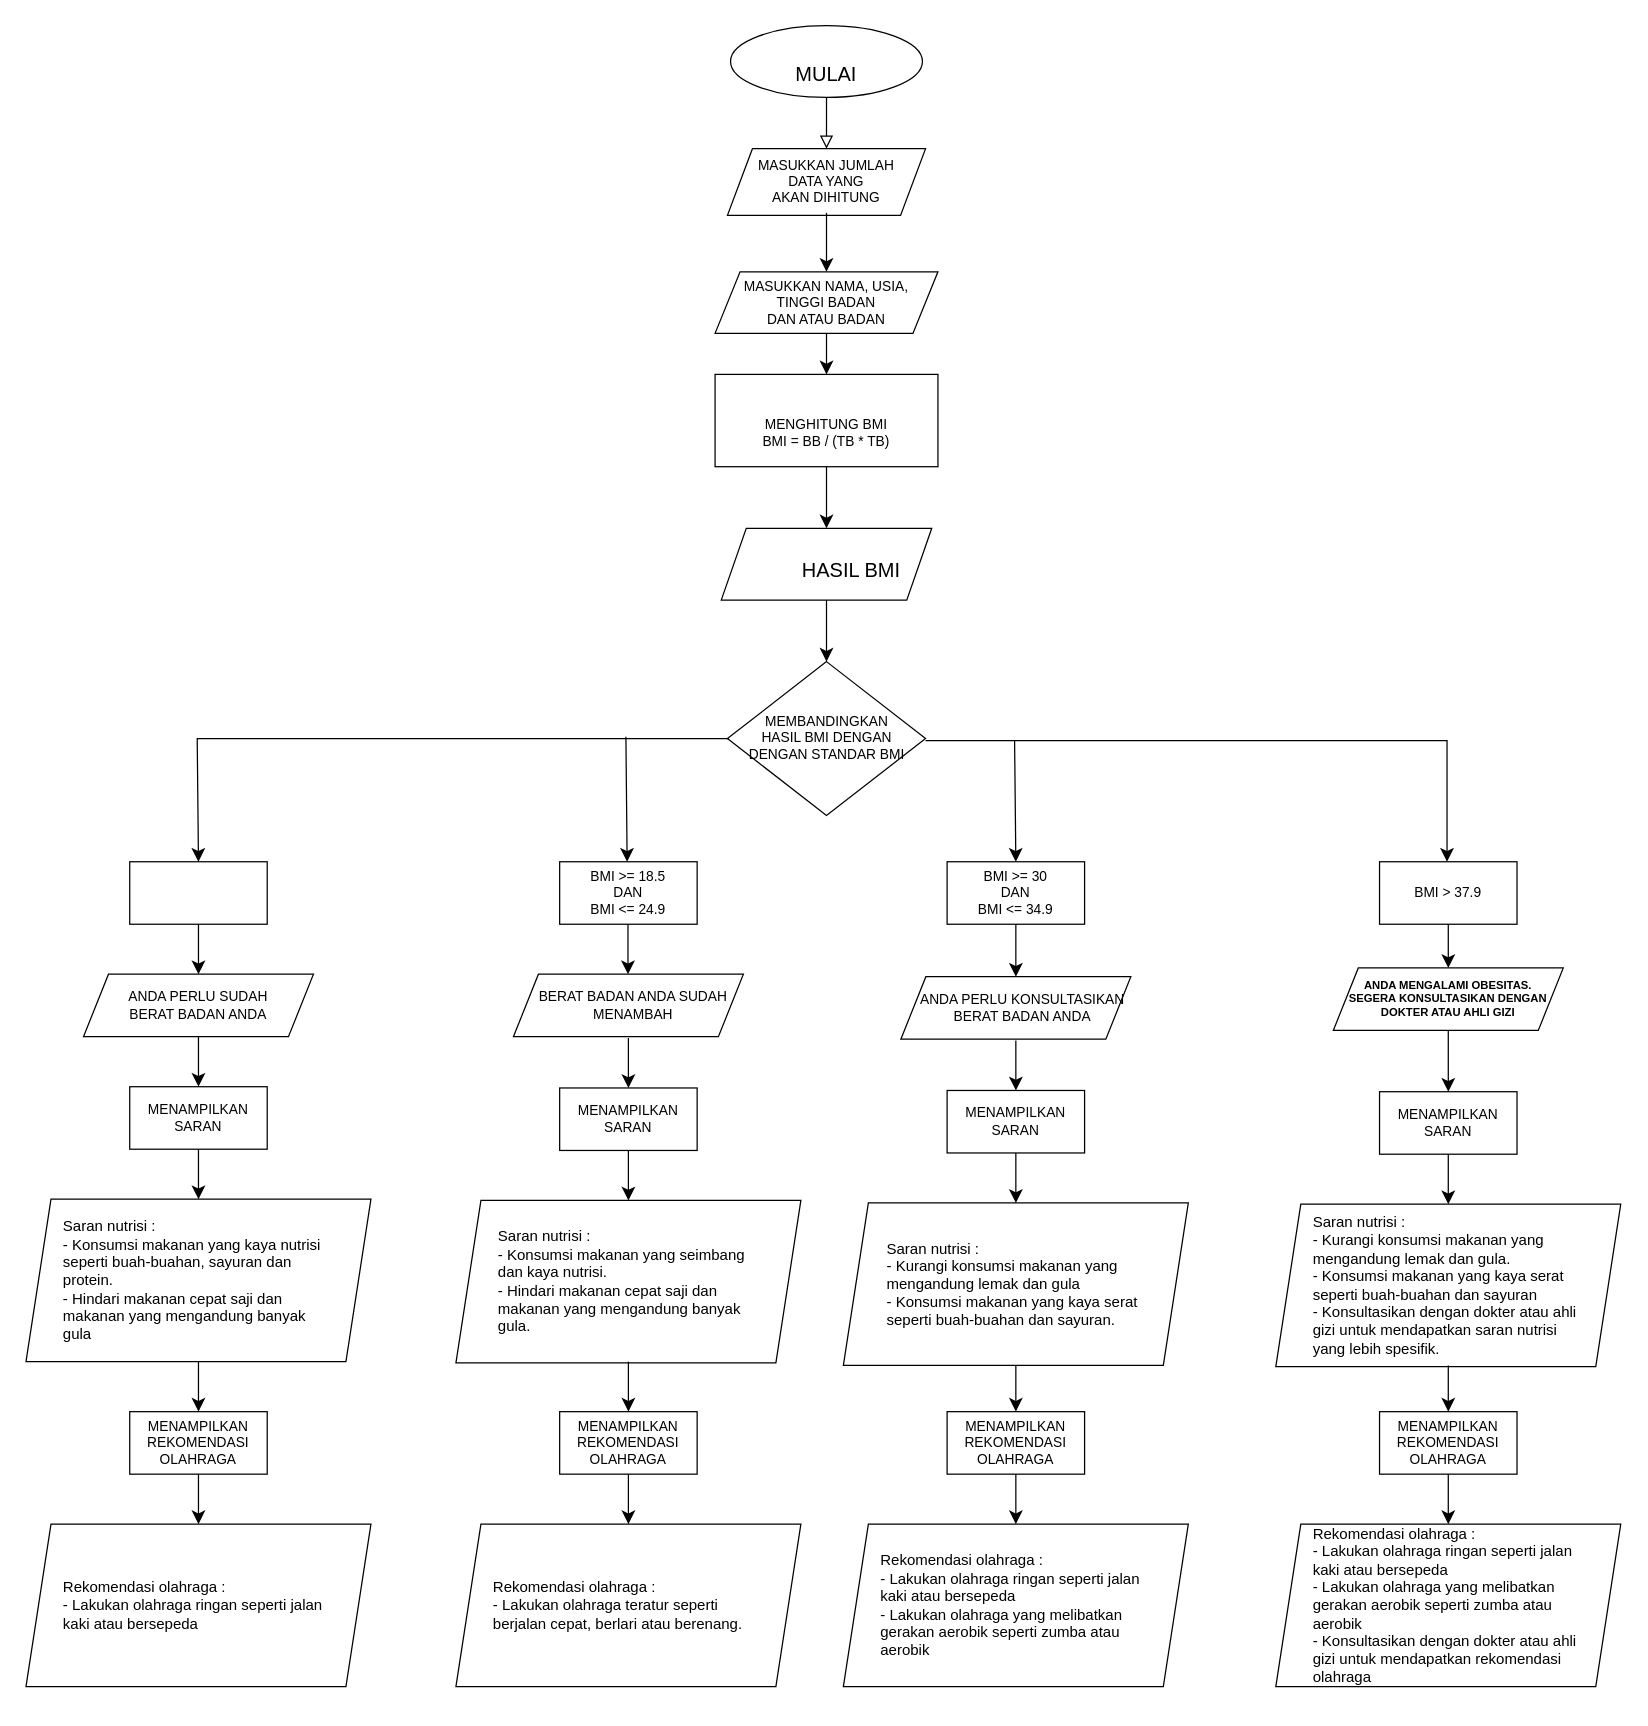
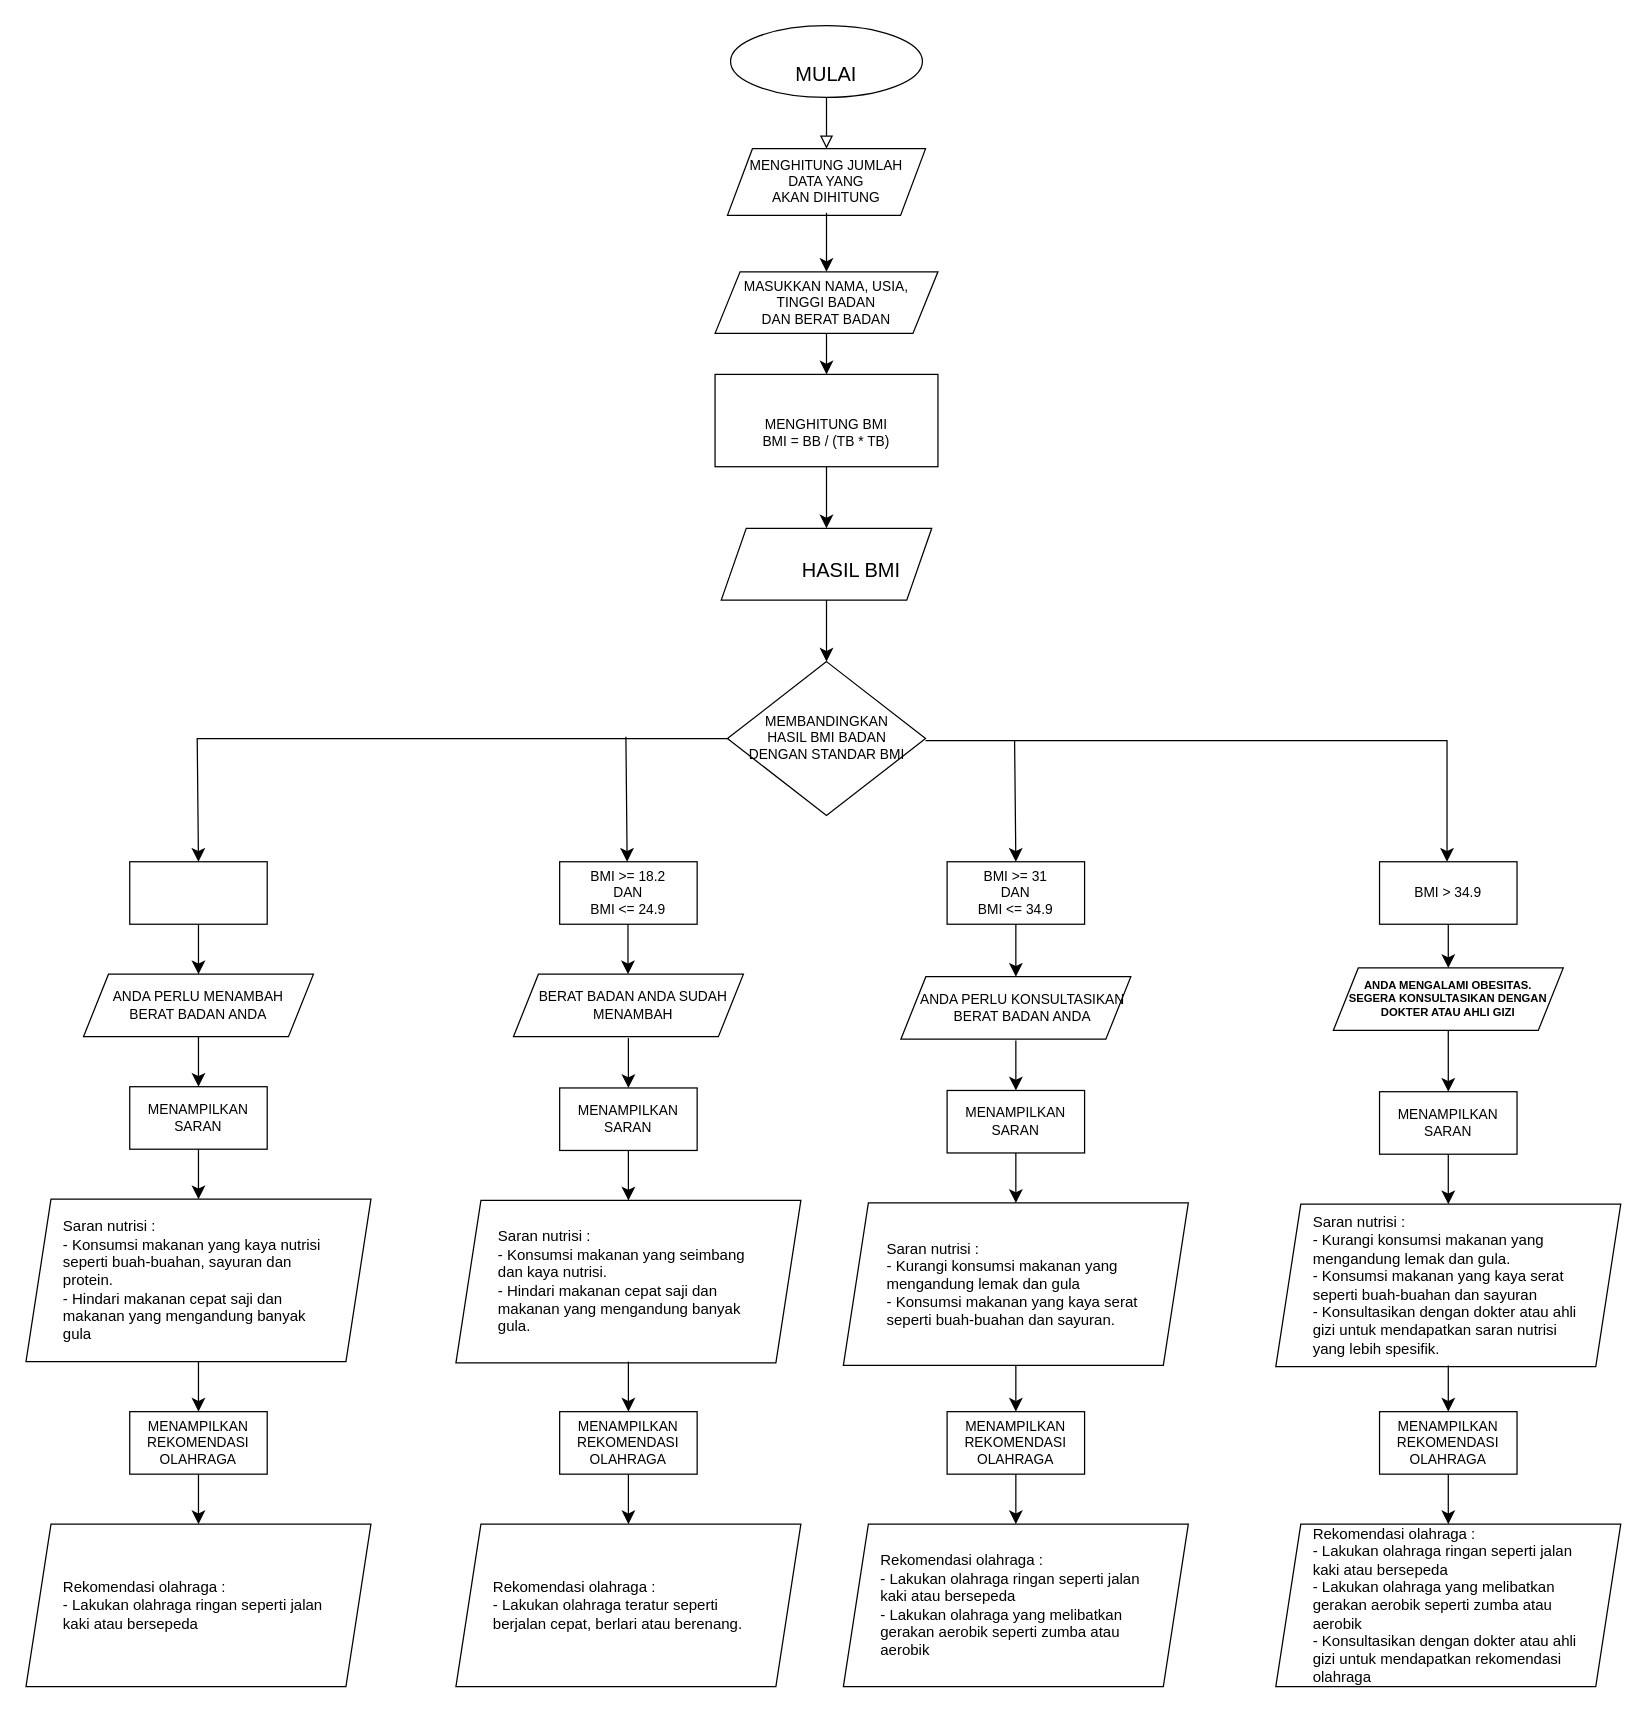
(826, 182) -> (826, 182)
(826, 303) -> (826, 303)
(827, 738) -> (827, 738)
(628, 893) -> (628, 893)
(1016, 893) -> (1016, 893)
(1448, 893) -> (1448, 893)
(198, 1006) -> (198, 1006)
